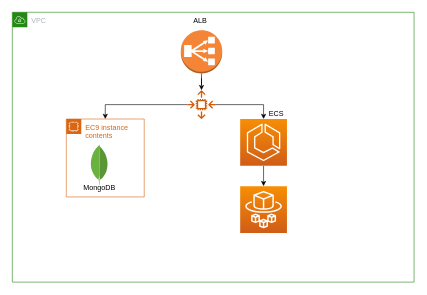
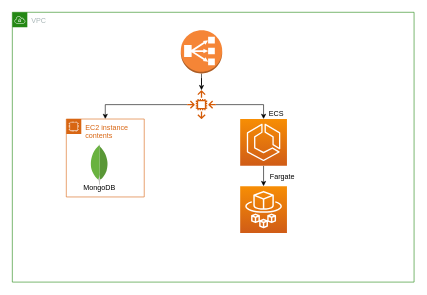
(200, 21) -> none
(115, 132) -> (115, 132)
none -> (282, 177)
